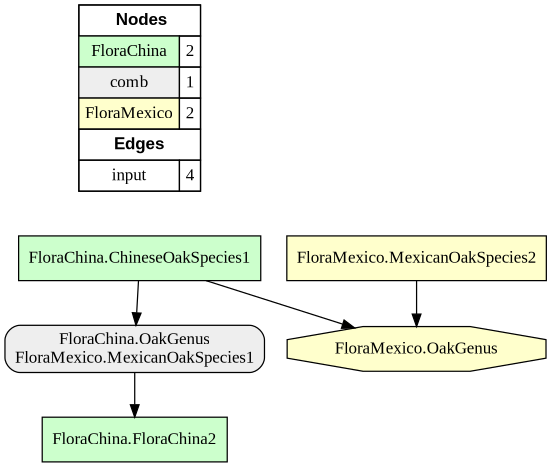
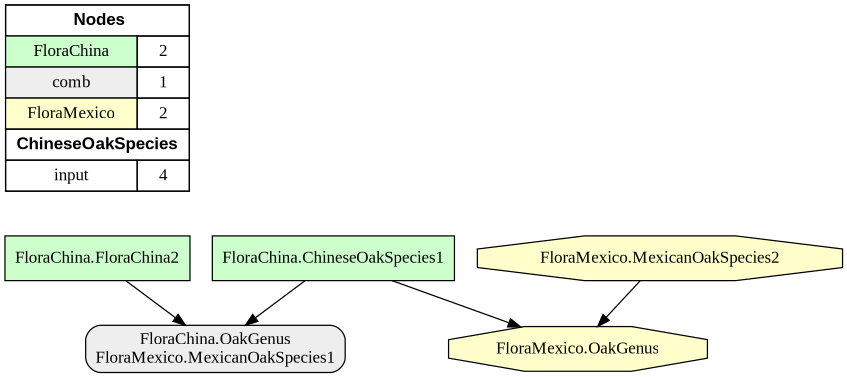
(140, 144) -> (97, 144)
(417, 258) -> (660, 258)
(135, 389) -> (151, 299)
